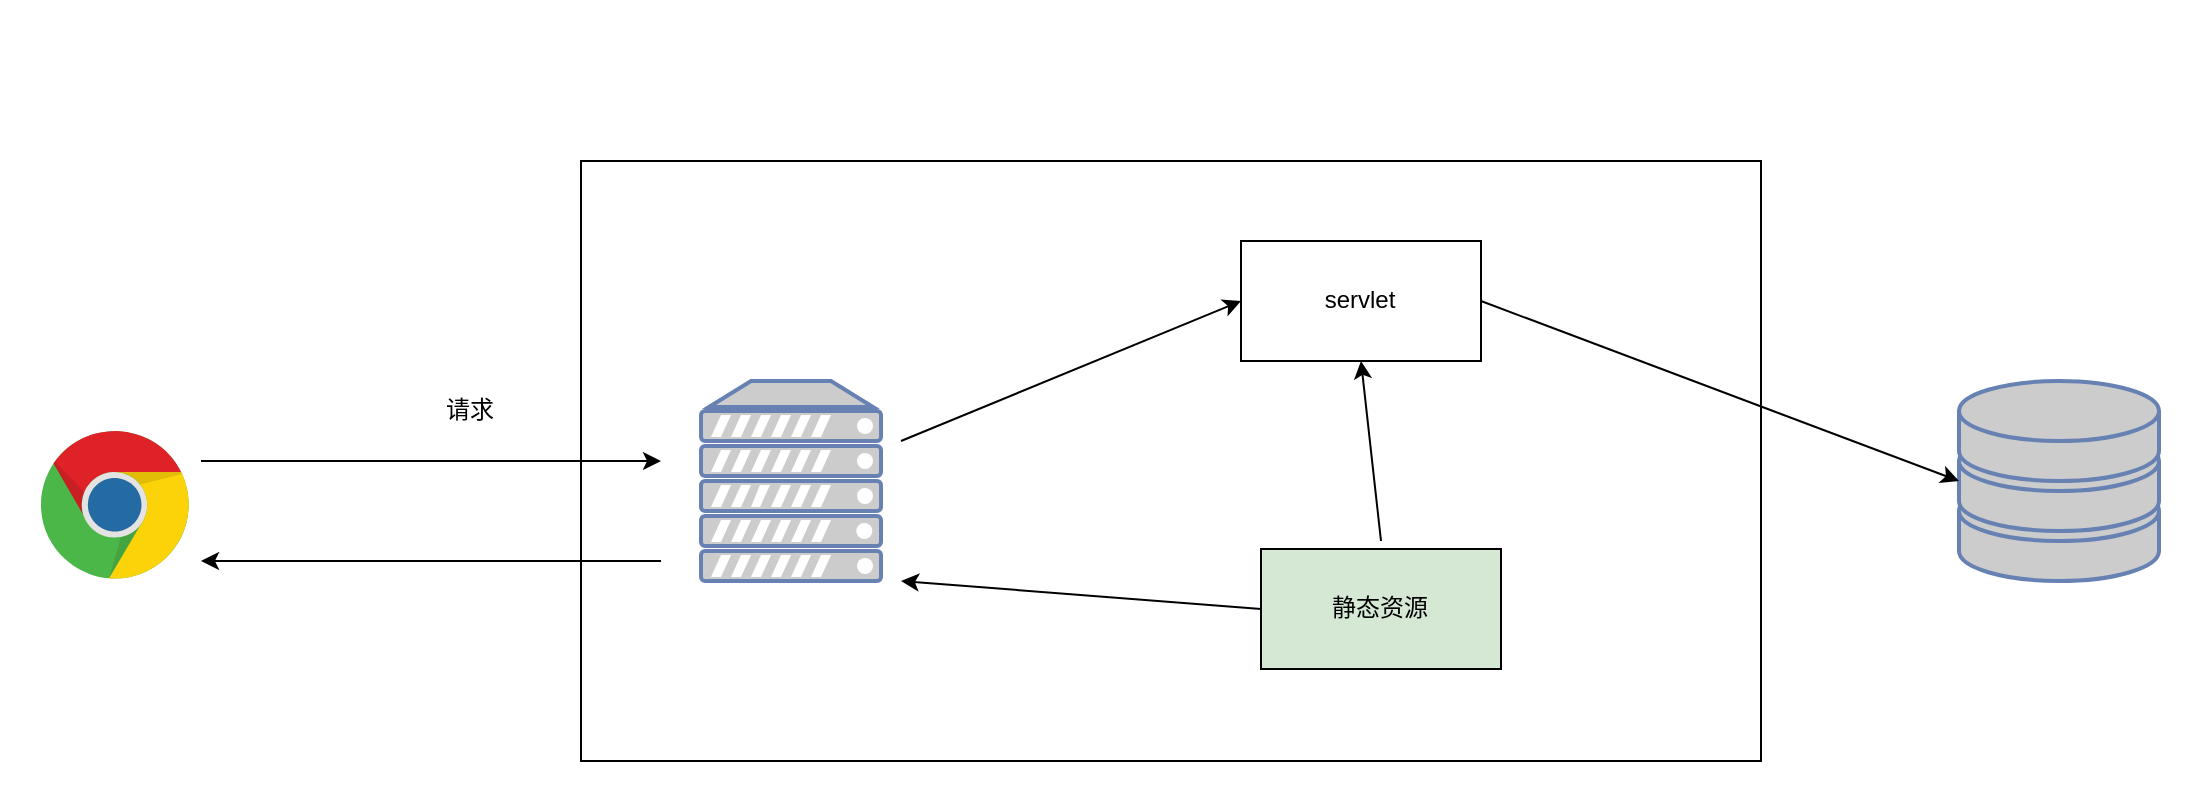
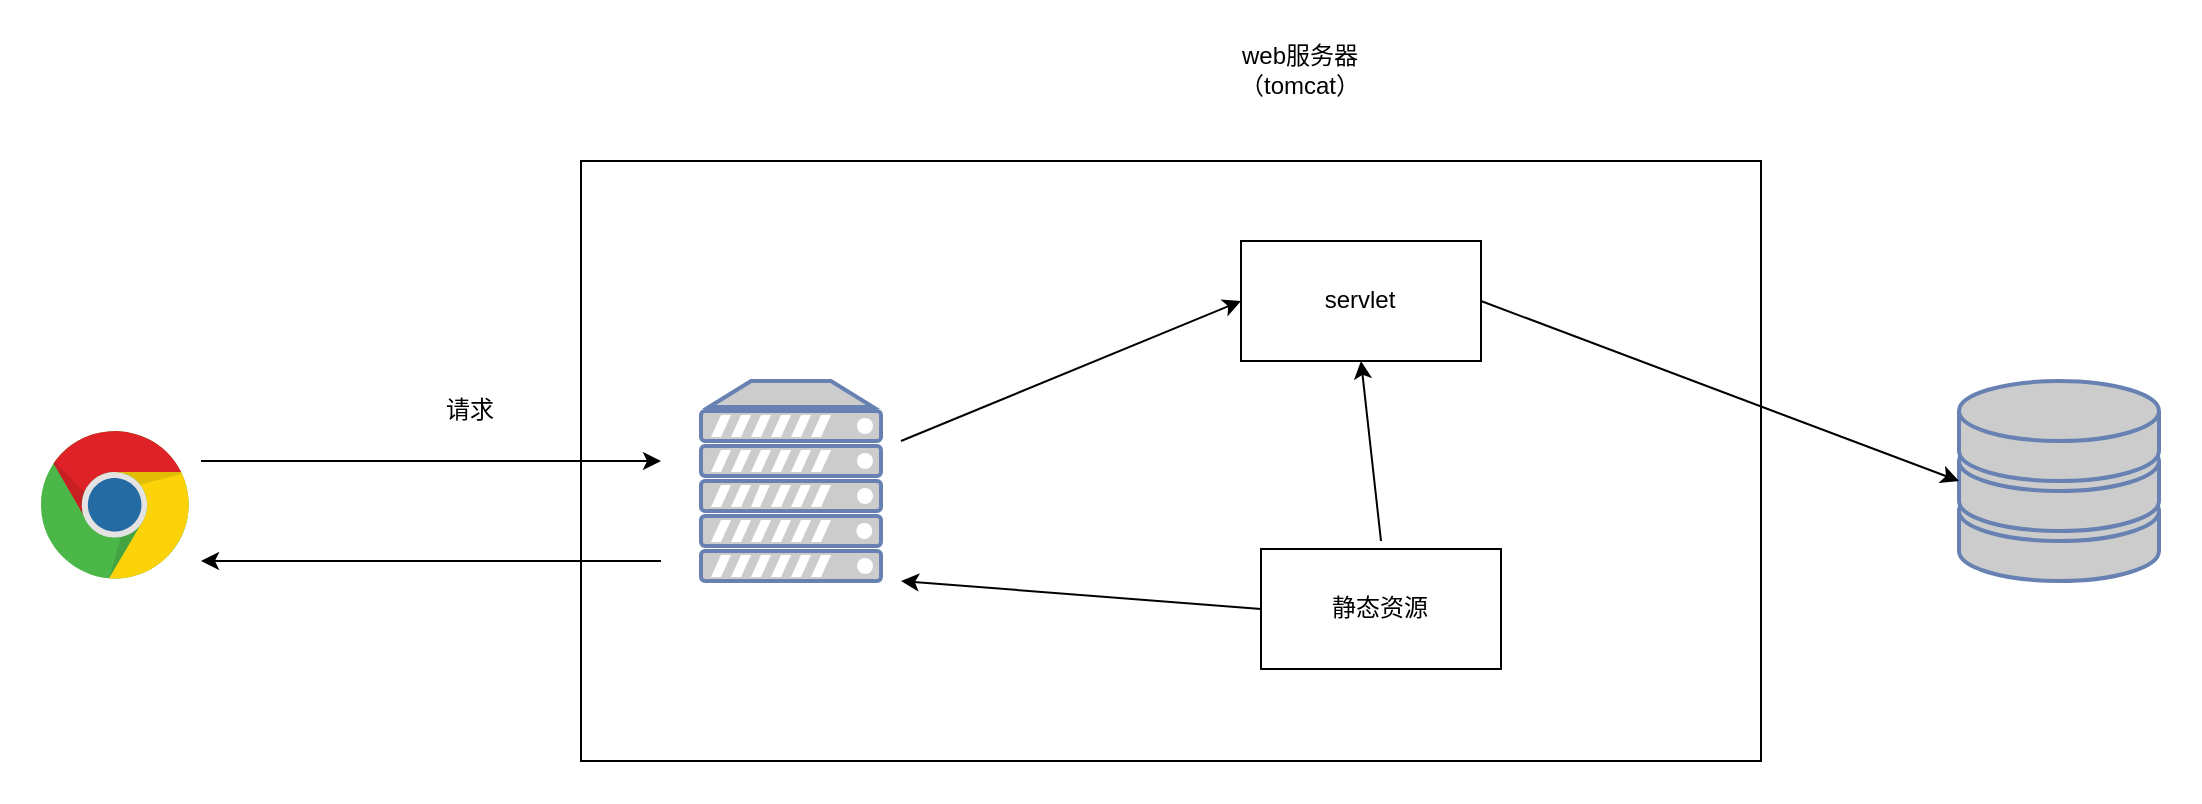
none -> (1301, 71)
(1381, 609) -> (1381, 609)
